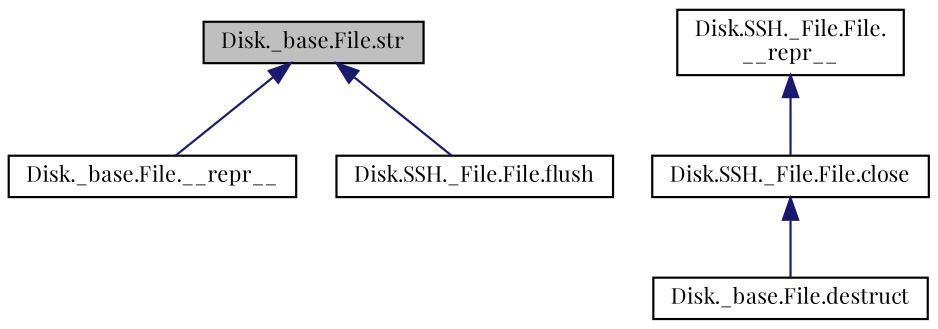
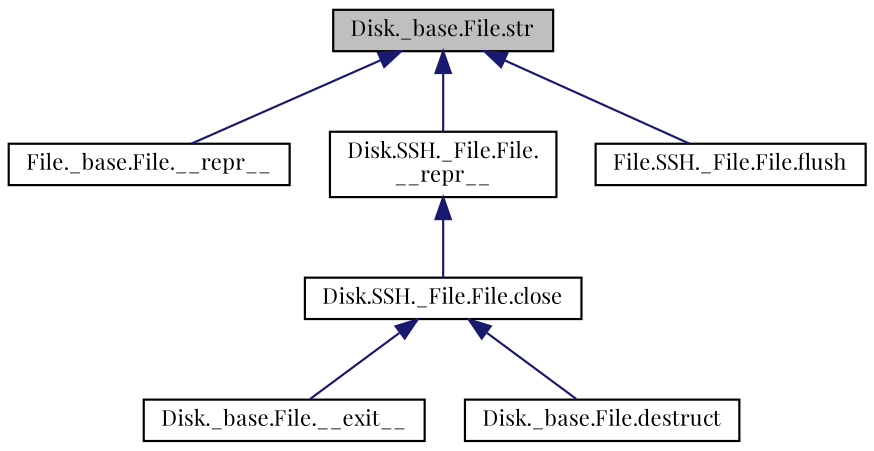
none -> (443, 103)
(152, 176) -> (149, 164)
(475, 176) -> (731, 164)
none -> (284, 420)
